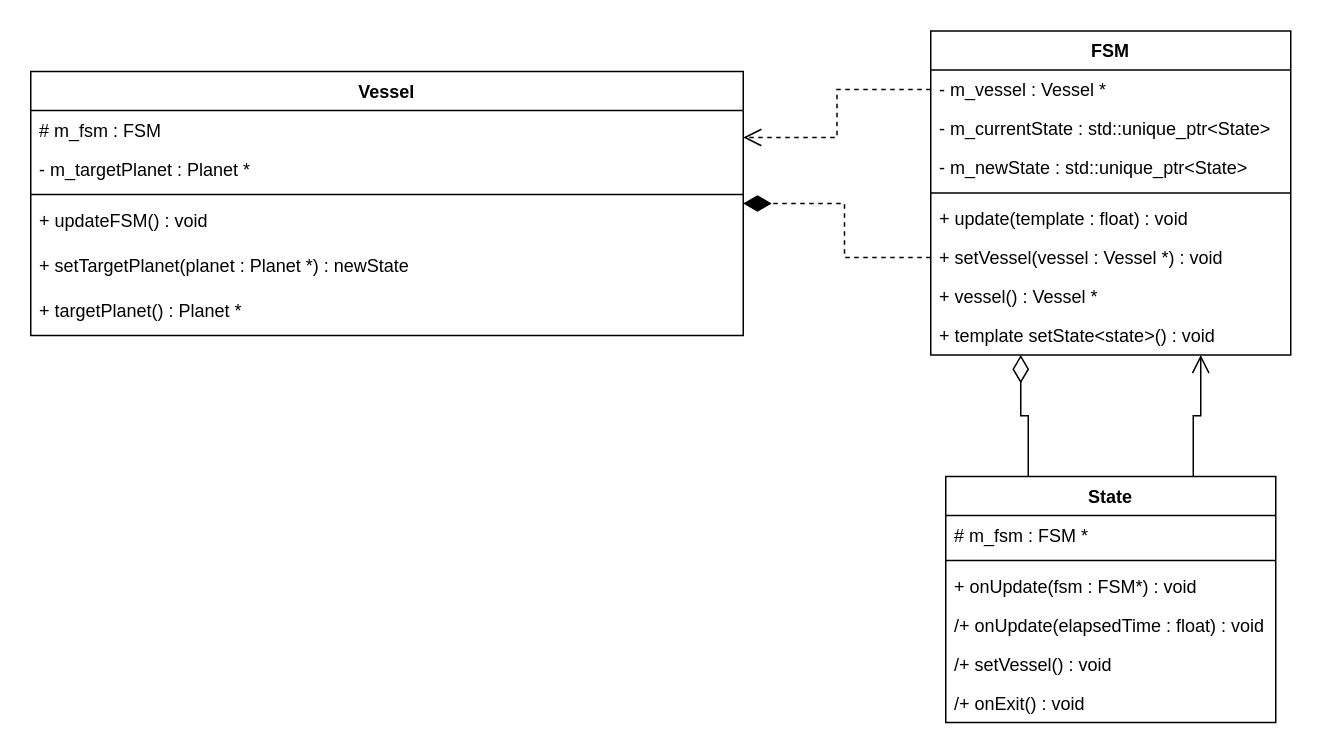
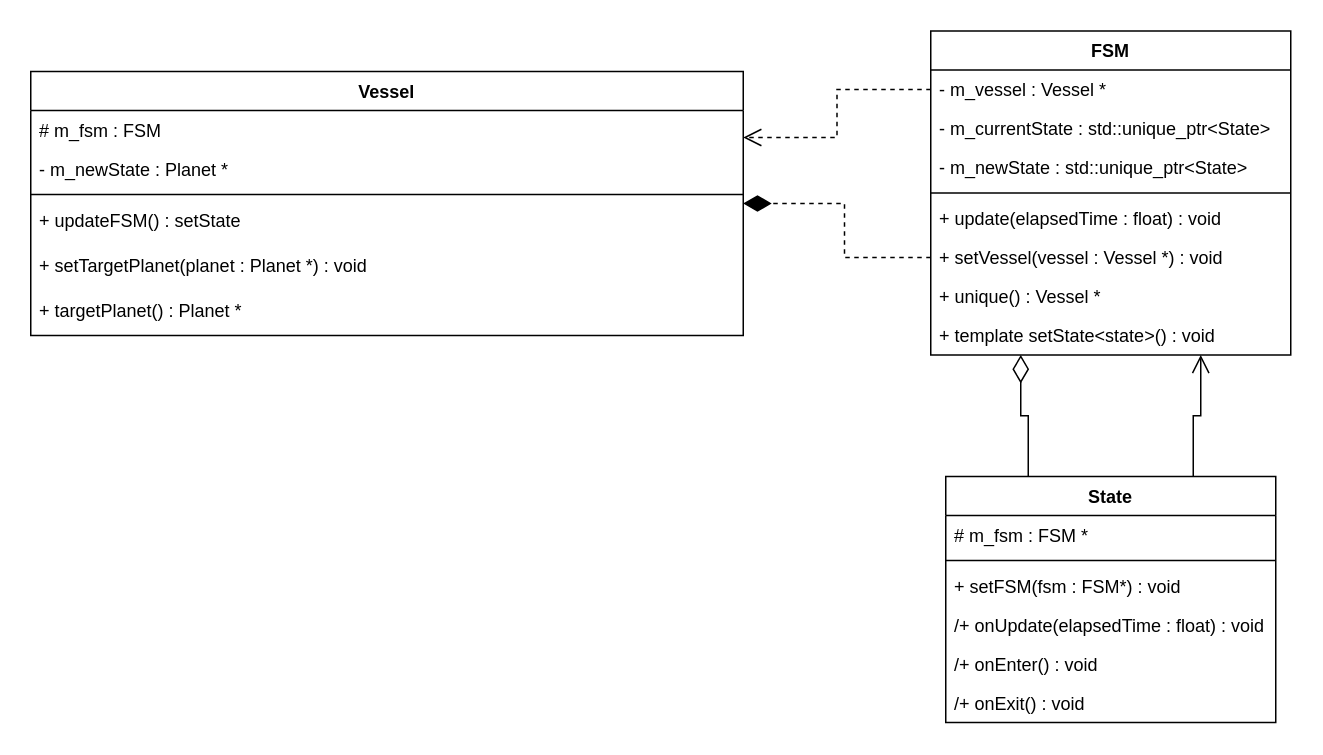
(159, 170) -> (141, 170)
(1082, 219) -> (1095, 219)
(128, 221) -> (151, 221)
(250, 266) -> (228, 266)
(1028, 297) -> (1028, 297)
(1081, 587) -> (1071, 587)
(1046, 665) -> (1038, 665)
